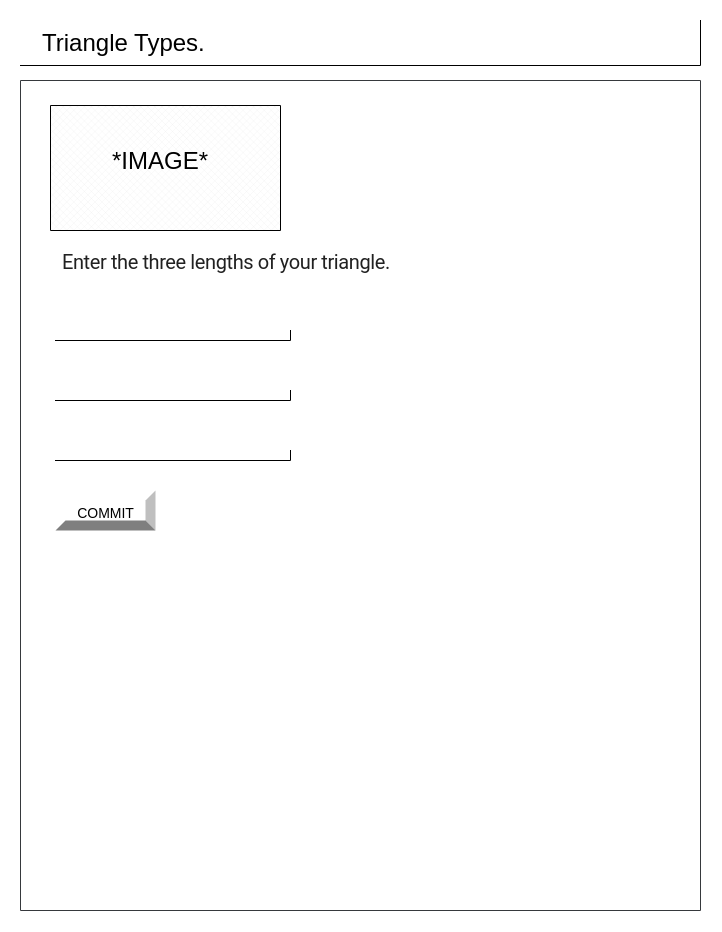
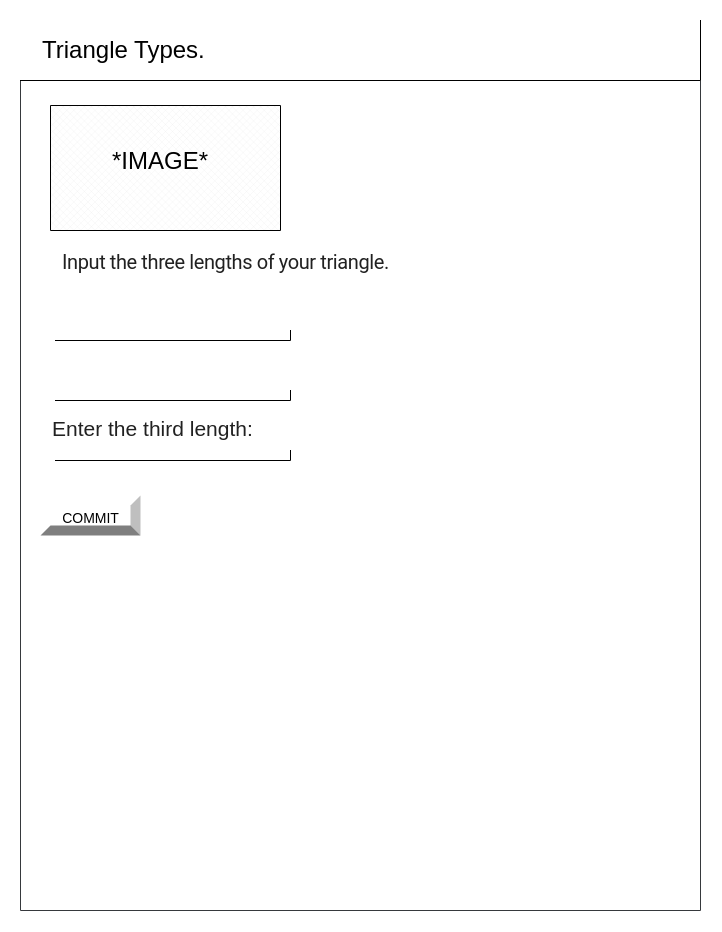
(361, 43) -> (361, 51)
(244, 254) -> (244, 254)
none -> (156, 426)
(106, 511) -> (91, 516)
